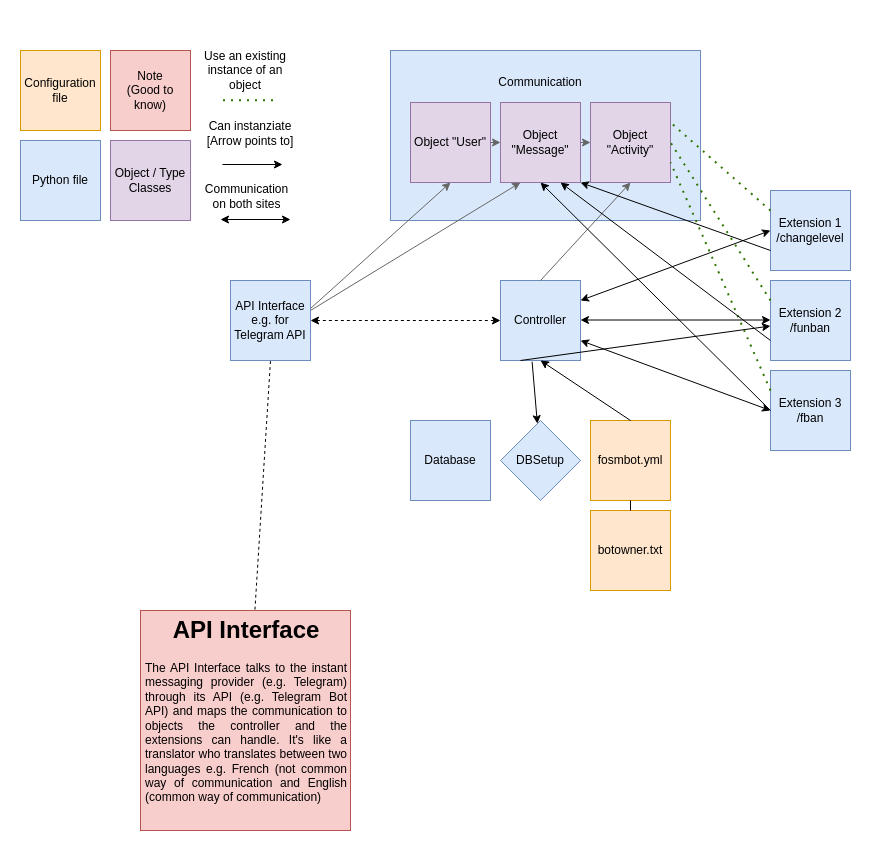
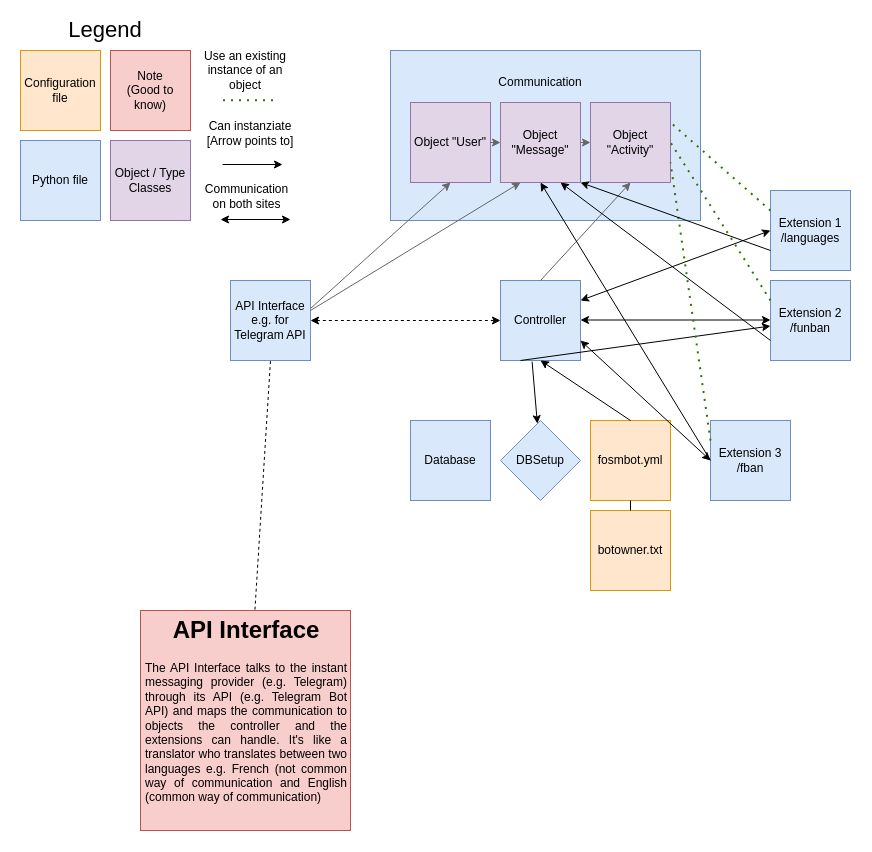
none -> (106, 31)
(811, 231) -> (811, 231)
(811, 411) -> (751, 461)
